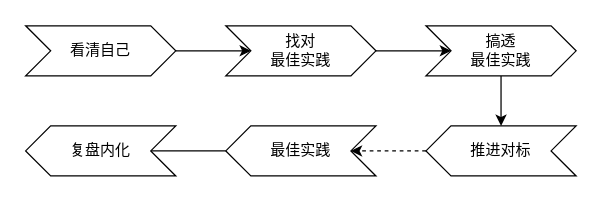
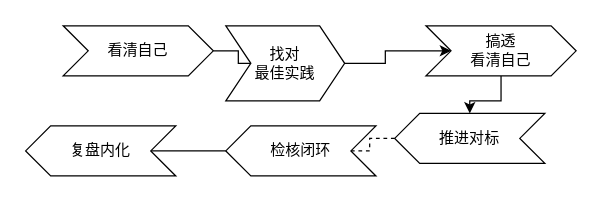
(101, 51) -> (138, 51)
(301, 51) -> (285, 63)
(501, 51) -> (501, 51)
(301, 151) -> (301, 151)
(501, 151) -> (469, 138)
